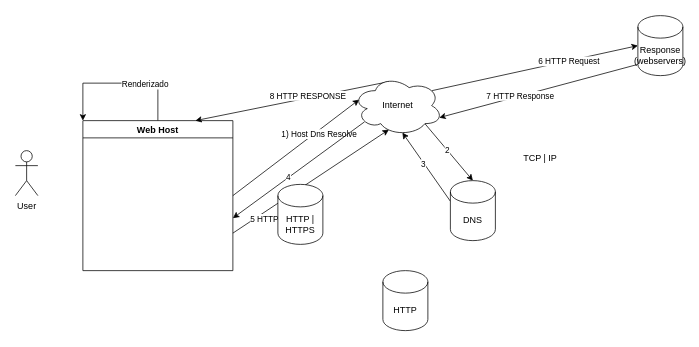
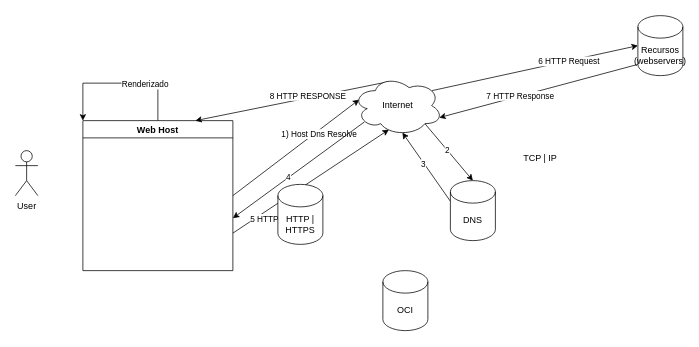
(660, 55) -> (660, 55)
(405, 310) -> (405, 310)
